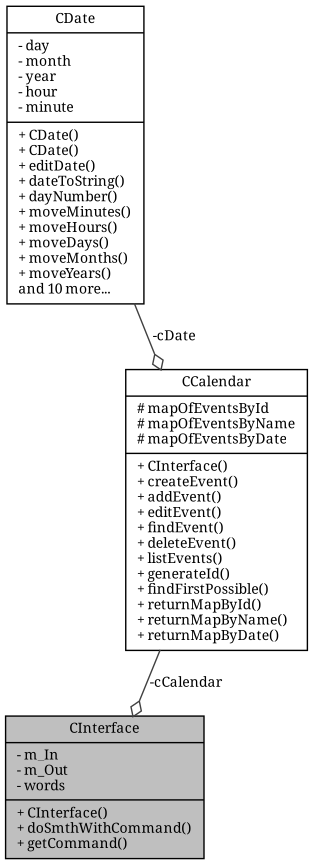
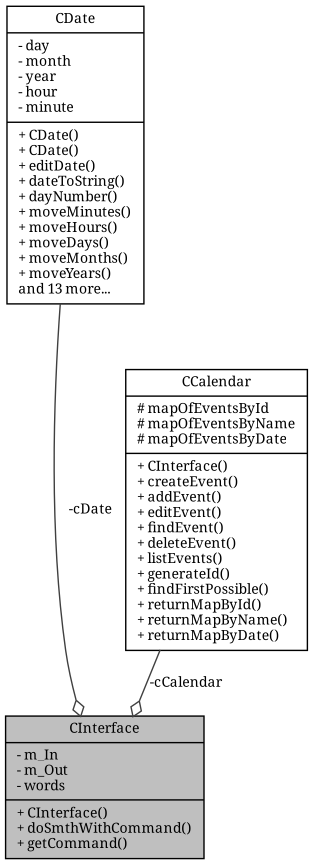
(65, 289) -> (65, 289)
(144, 329) -> (55, 502)
